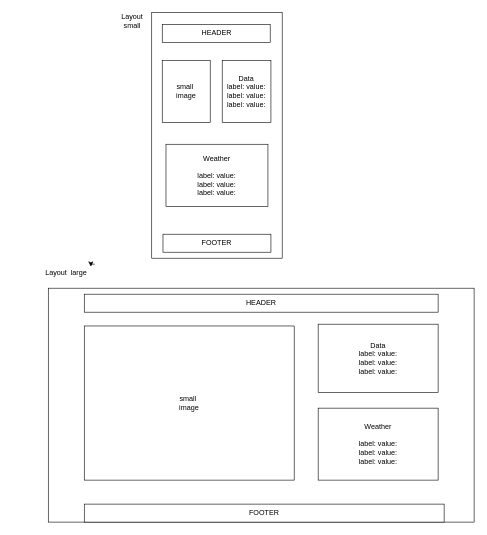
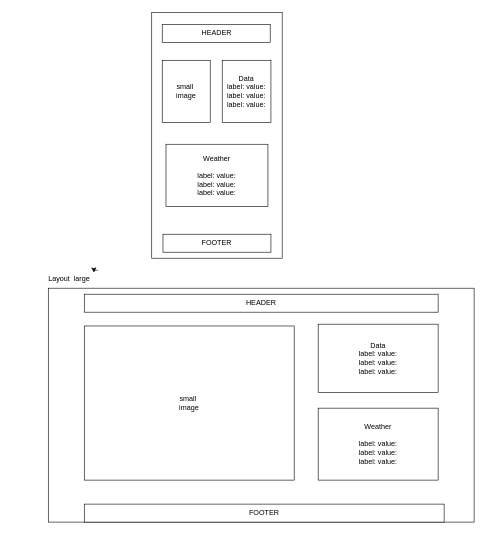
(132, 21) -> none
(66, 273) -> (69, 279)
